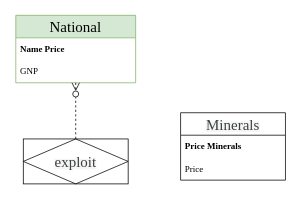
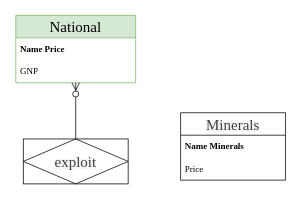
(75, 117) -> (75, 117)
(215, 147) -> (214, 147)
